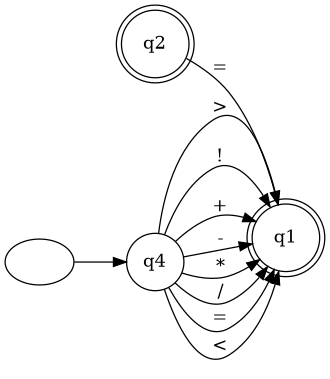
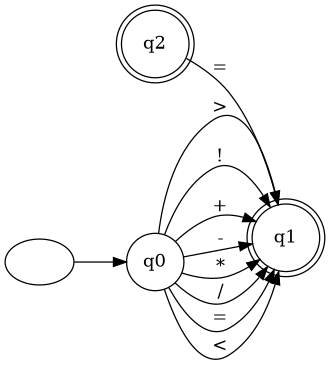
(155, 262) -> (155, 262)
